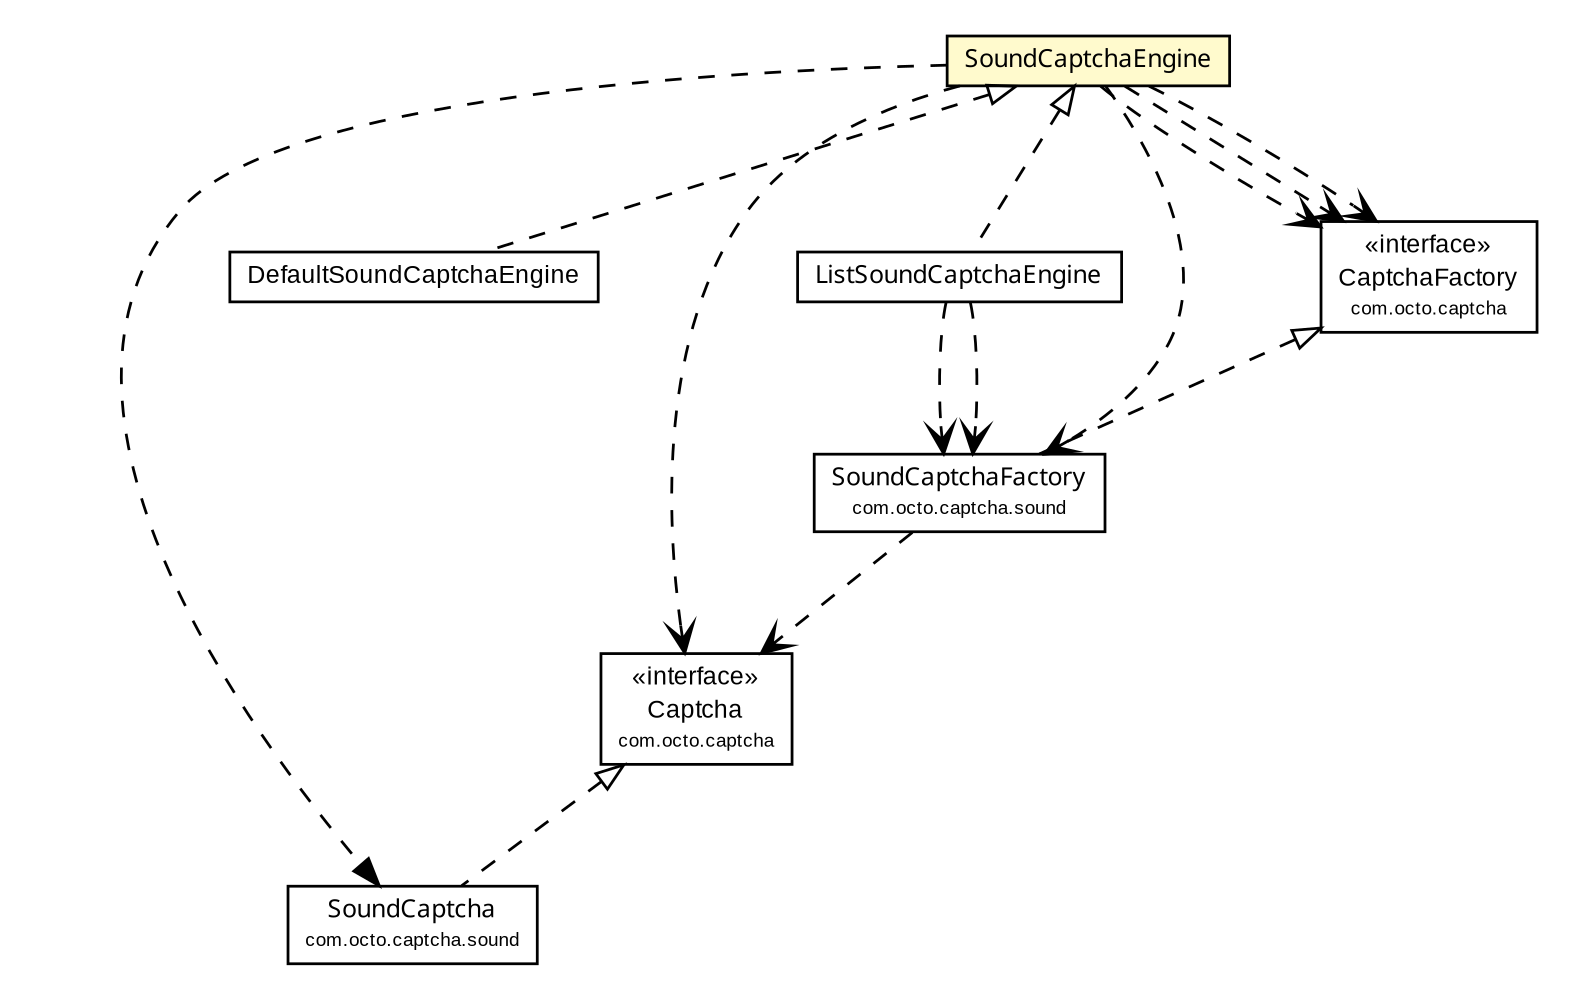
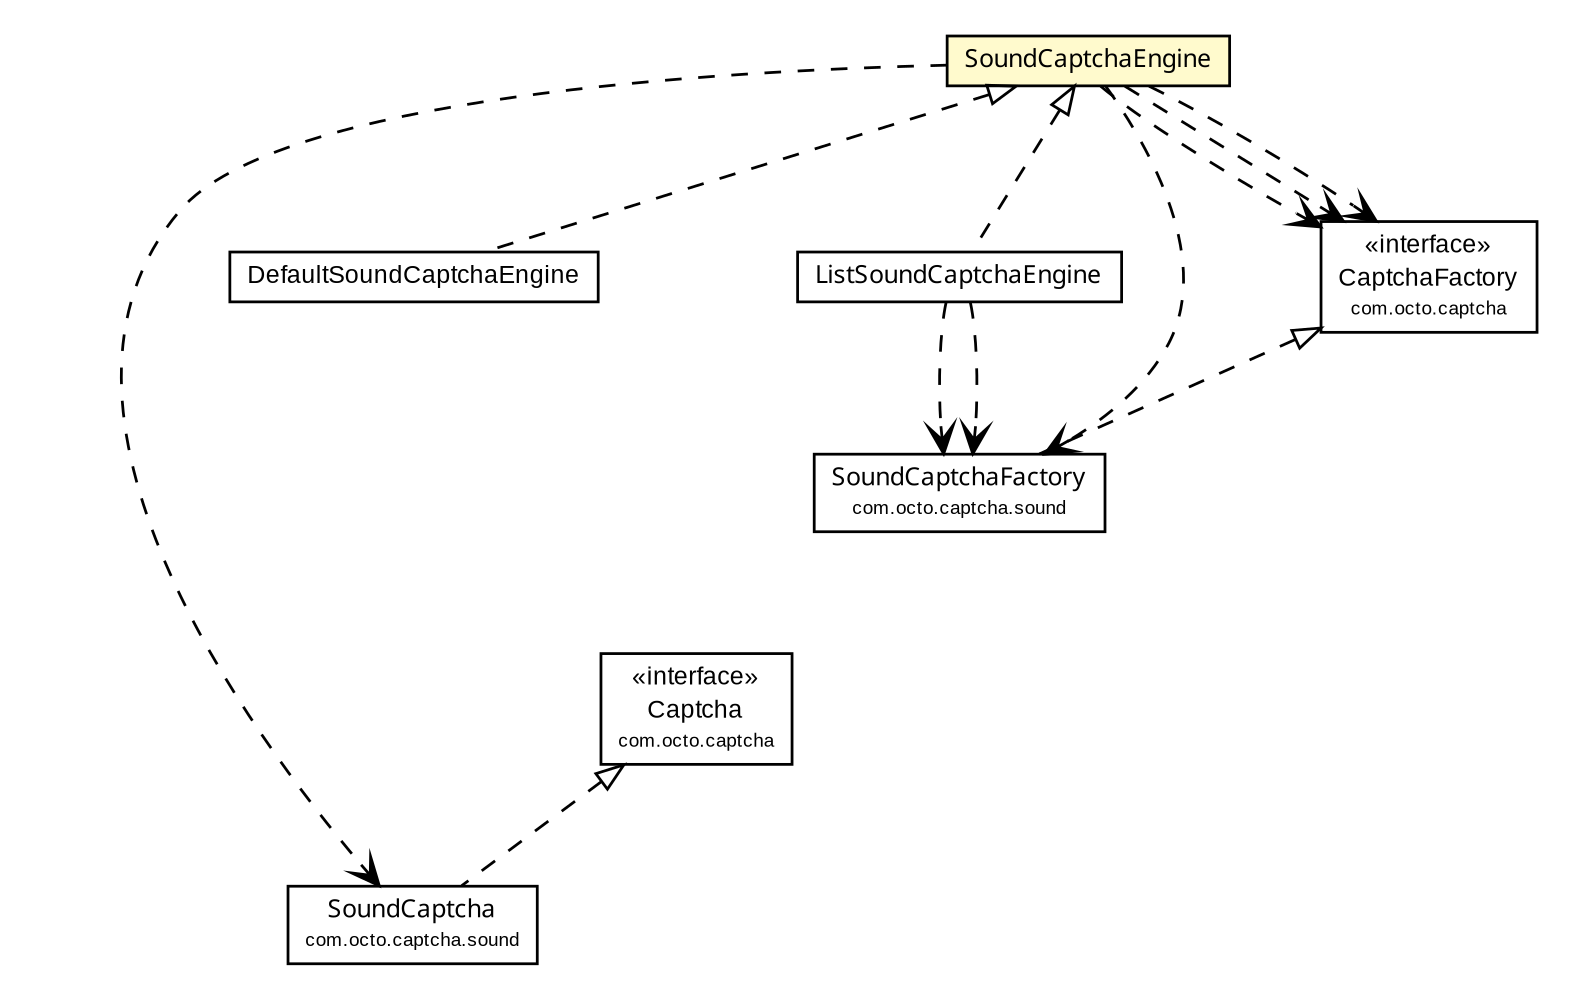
(204, 192) -> (204, 192)
(706, 290) -> none
(848, 584) -> none
